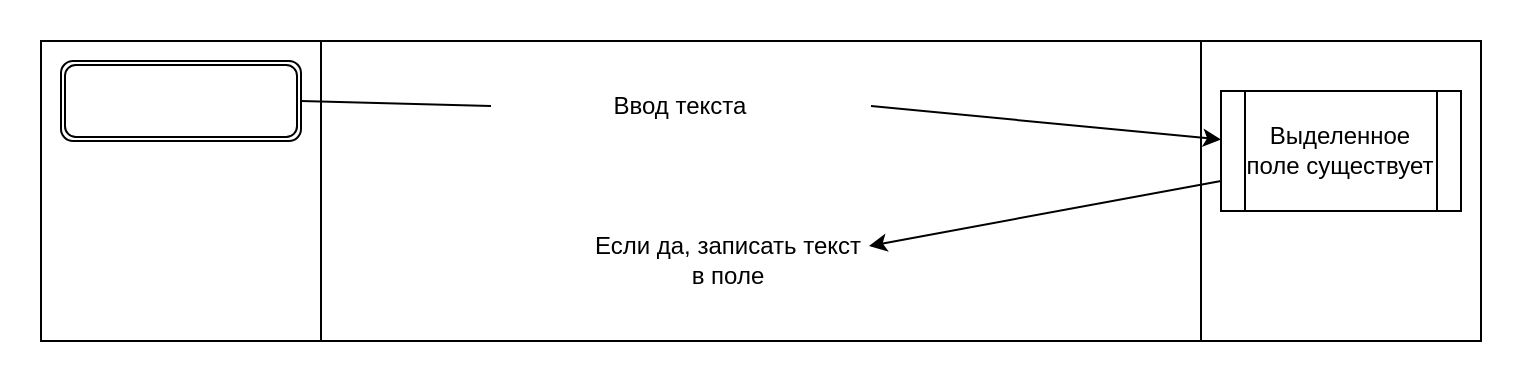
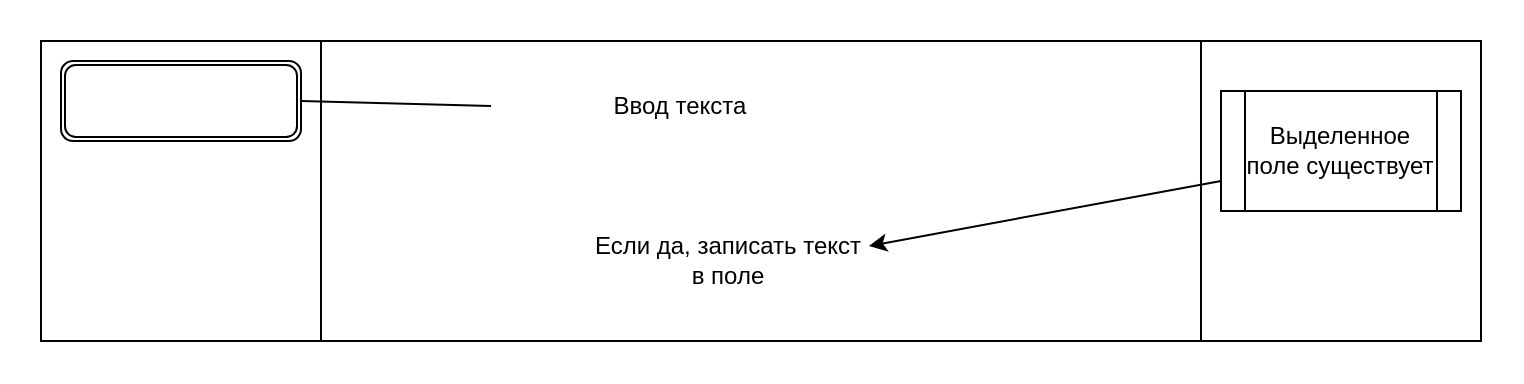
(1099, 128) -> none
